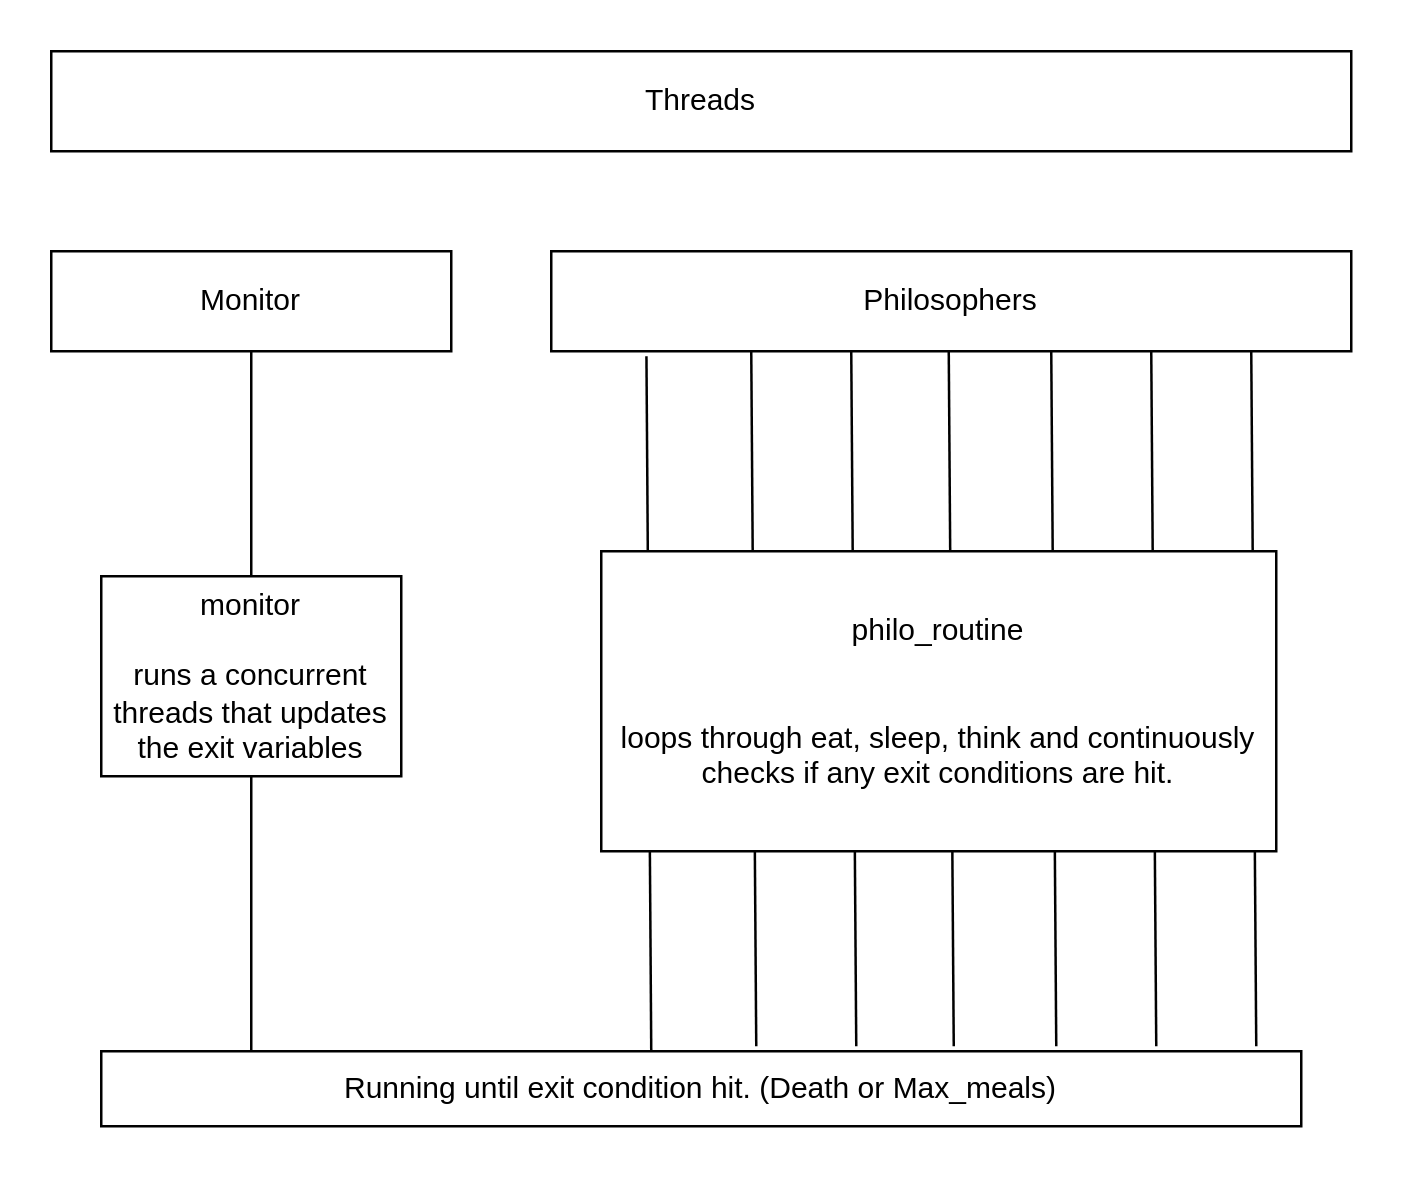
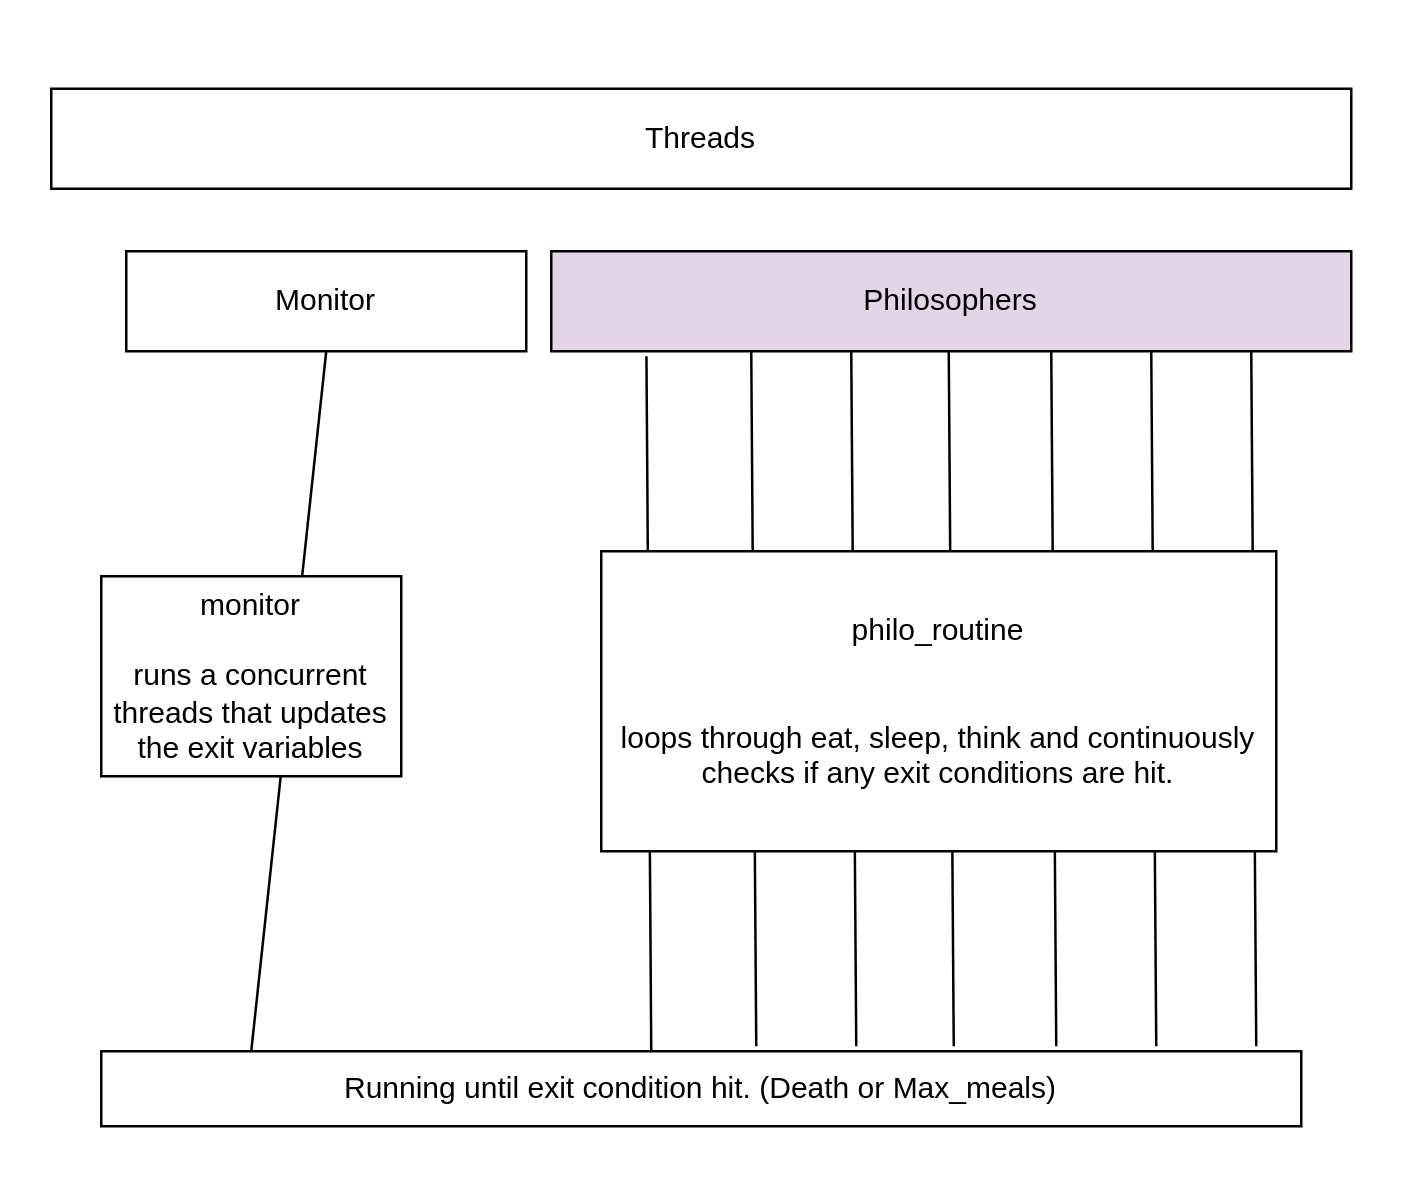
(701, 101) -> (701, 139)
(251, 301) -> (326, 301)
(951, 301) -> (951, 301)
